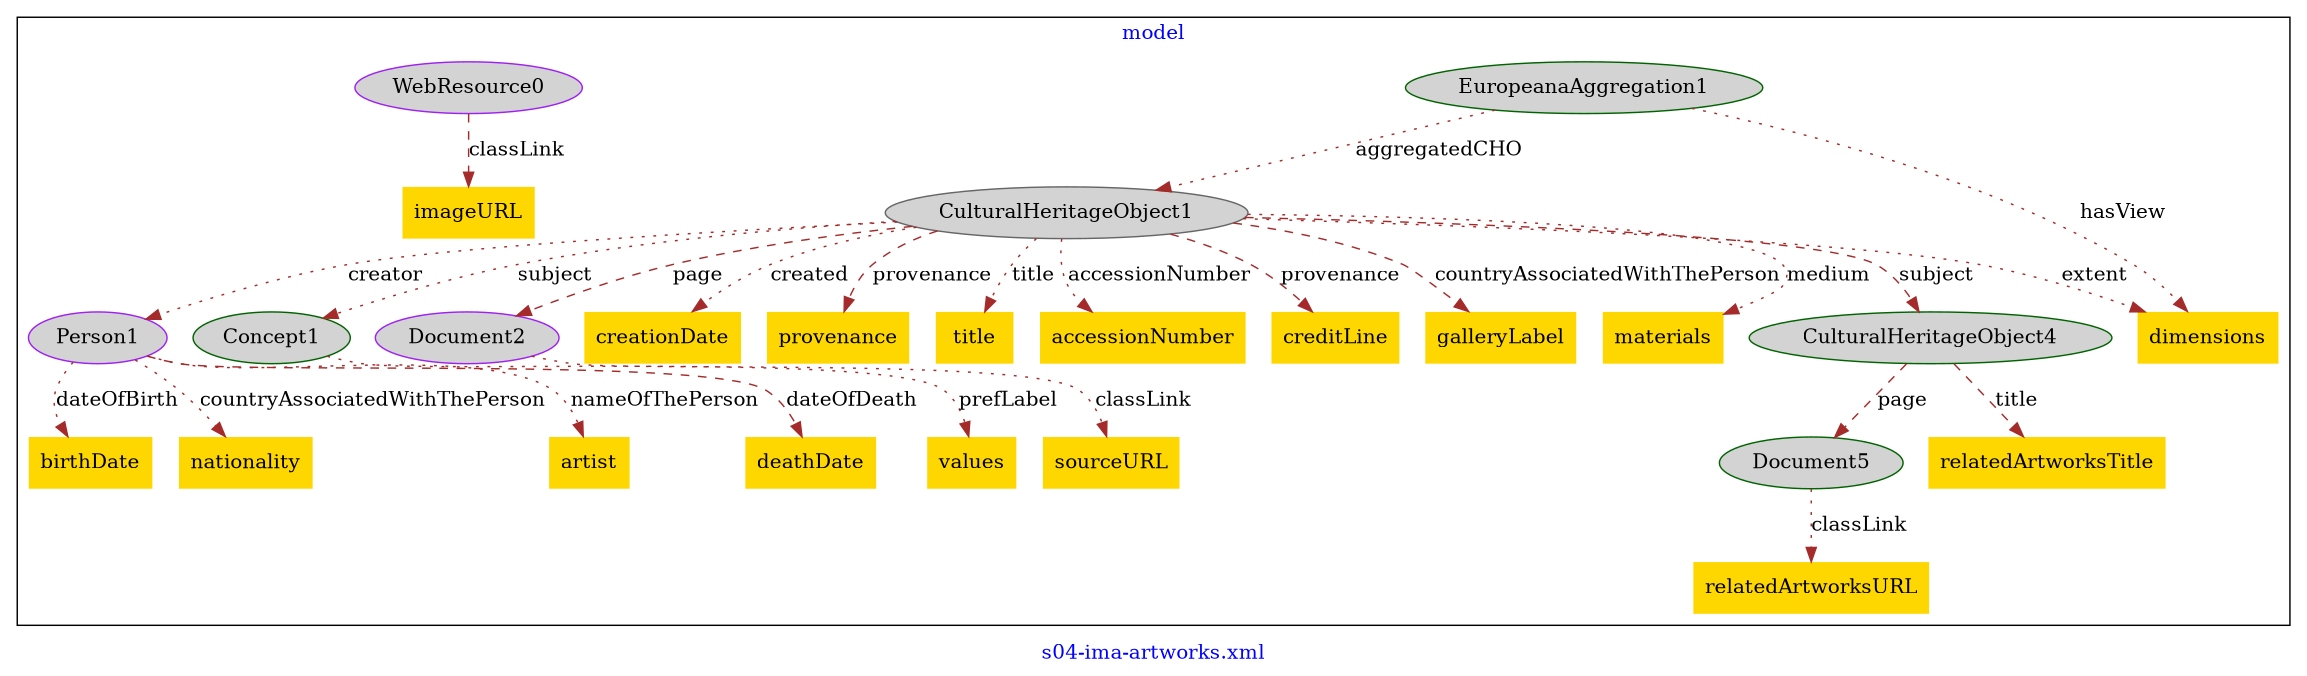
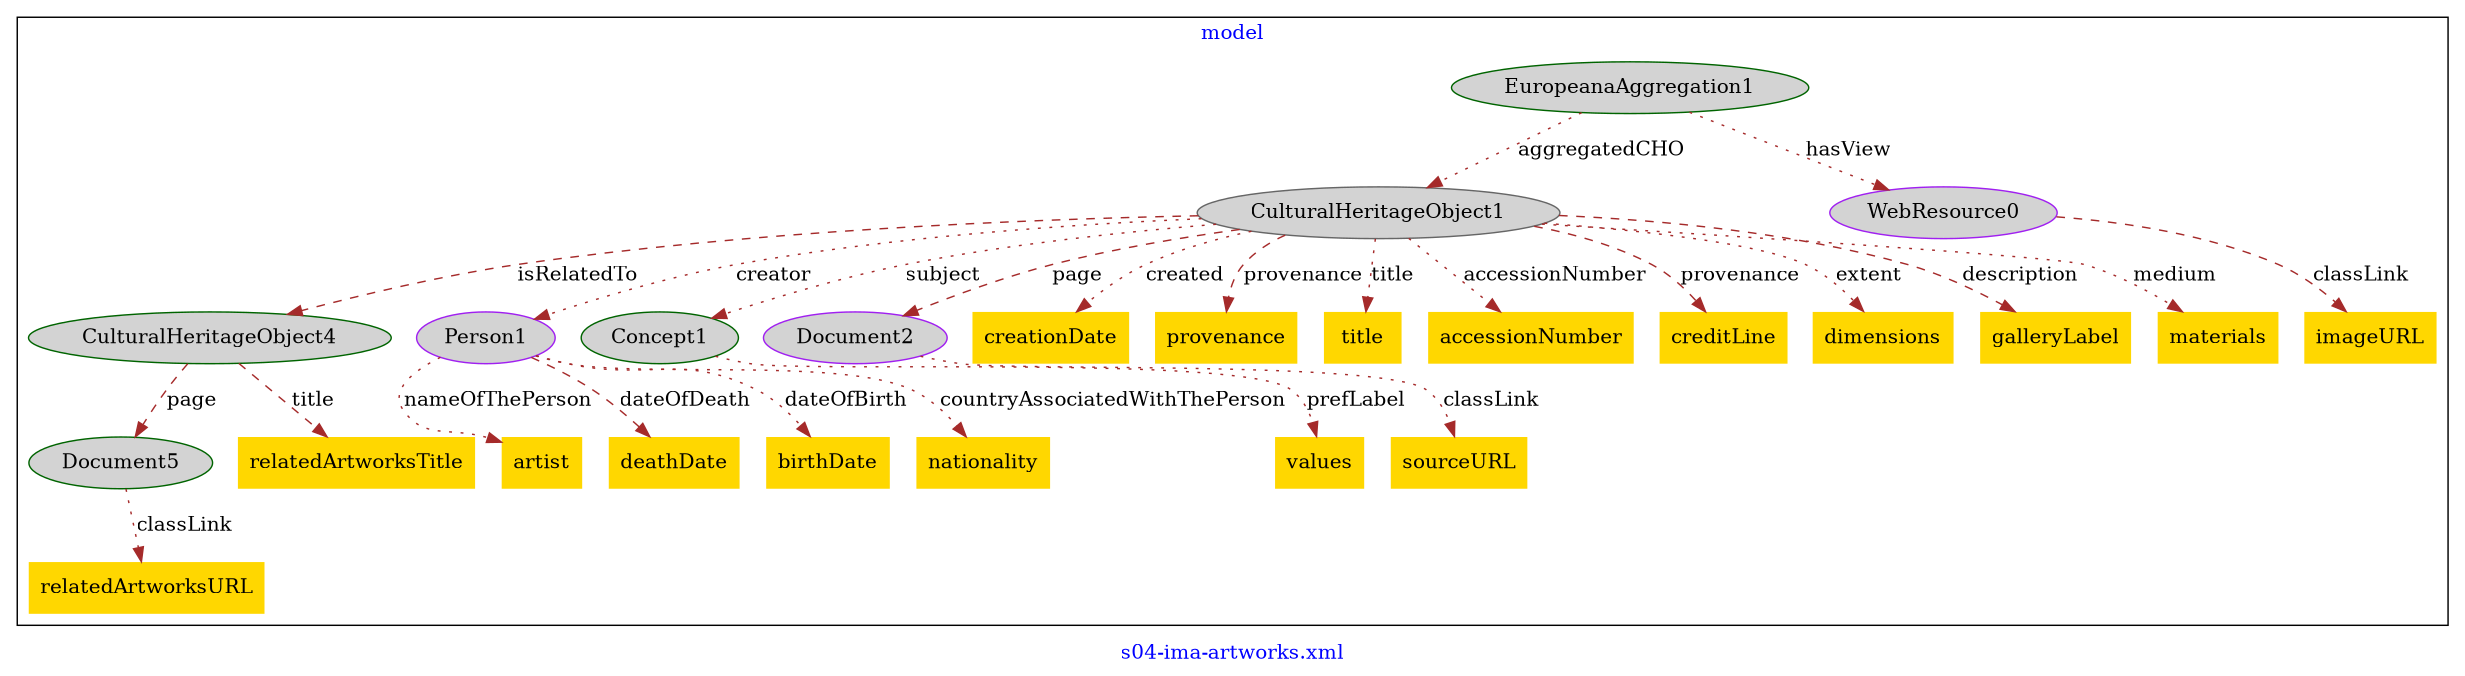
(1946, 179) -> (1782, 148)
(1608, 275) -> (2020, 275)
(1936, 275) -> (578, 275)
